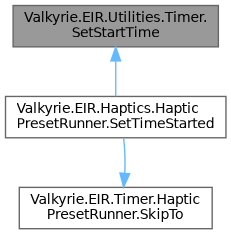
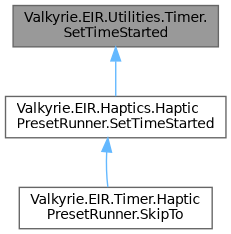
(116, 26) -> (116, 26)
(125, 156) -> (107, 169)
